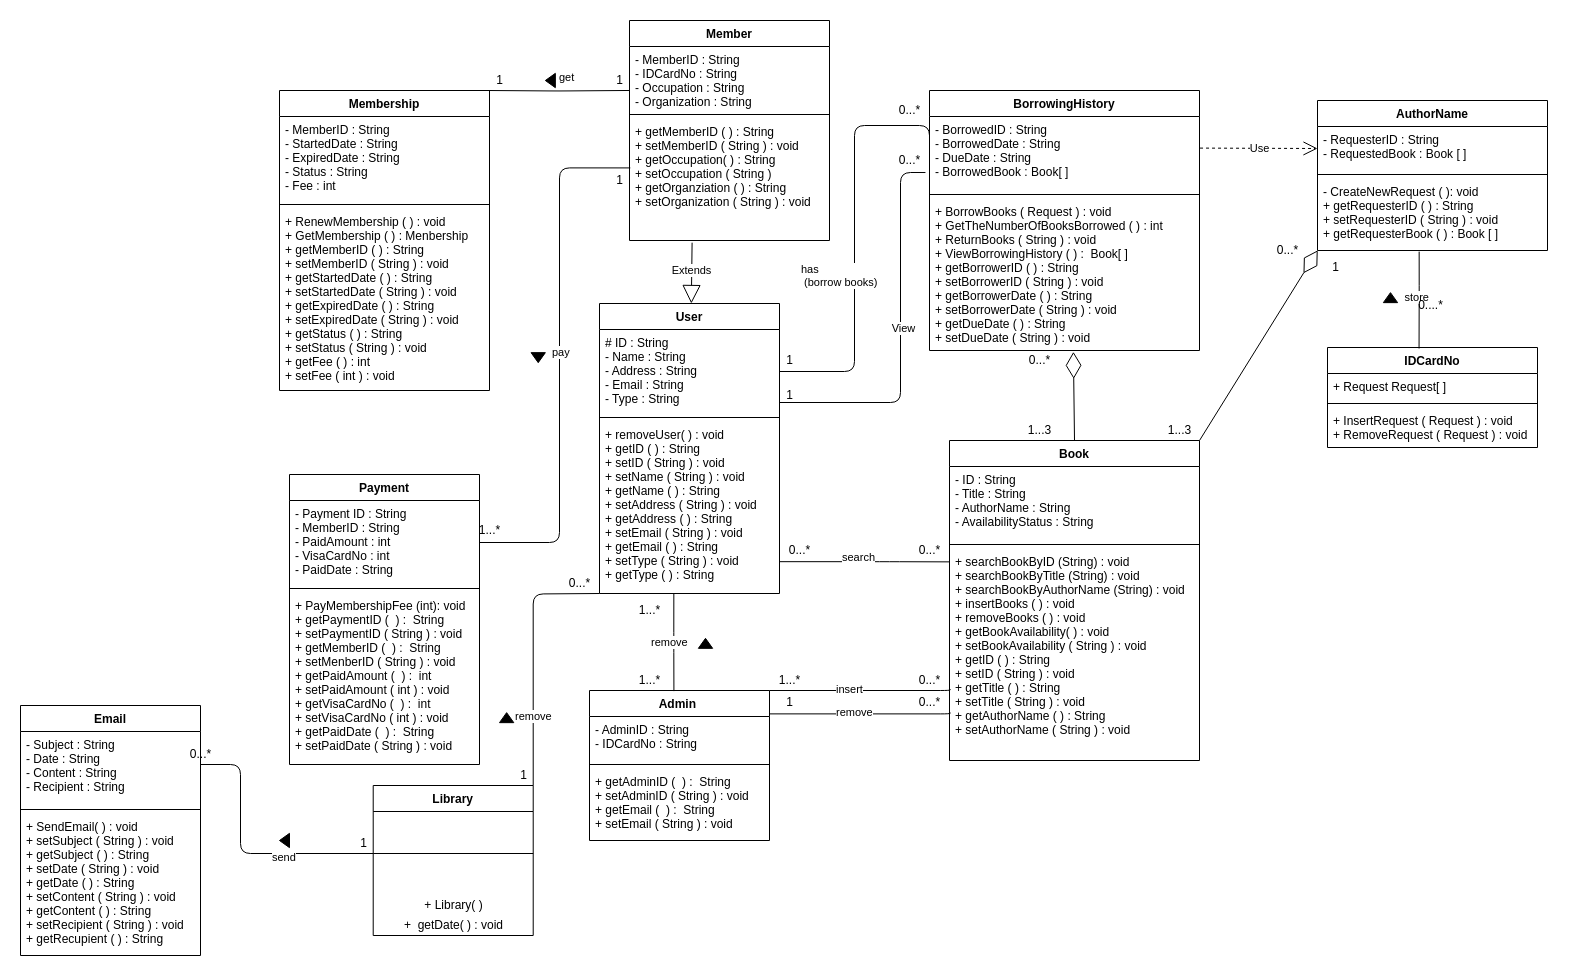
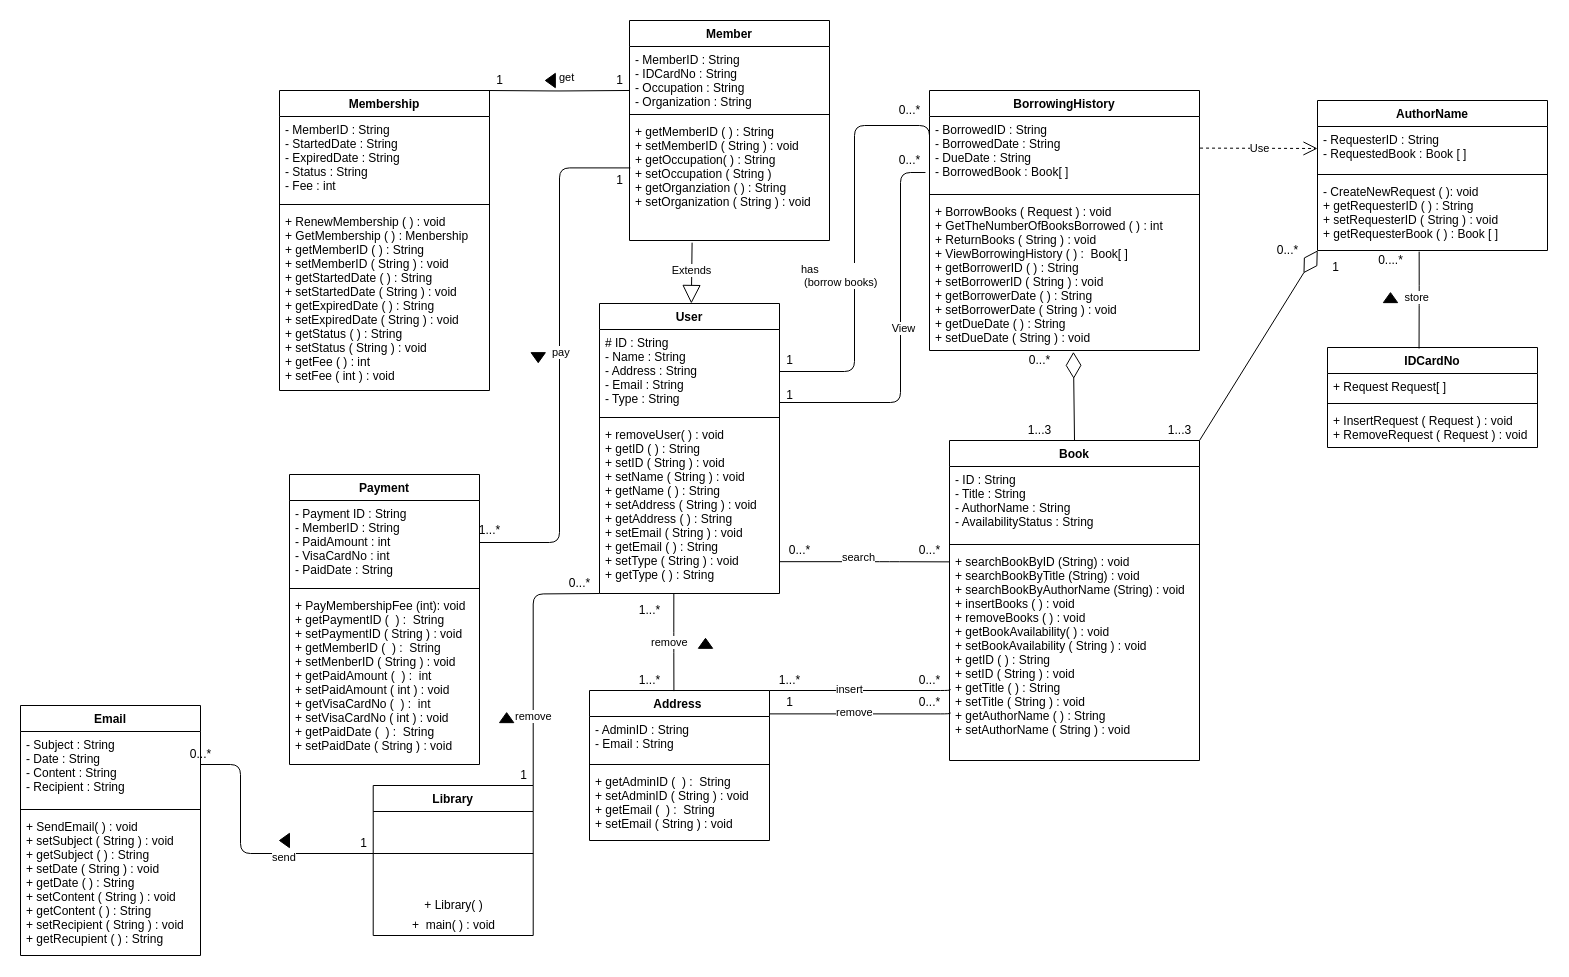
(1431, 306) -> (1391, 261)
(679, 704) -> (679, 704)
(646, 730) -> (646, 730)
(454, 926) -> (454, 926)
